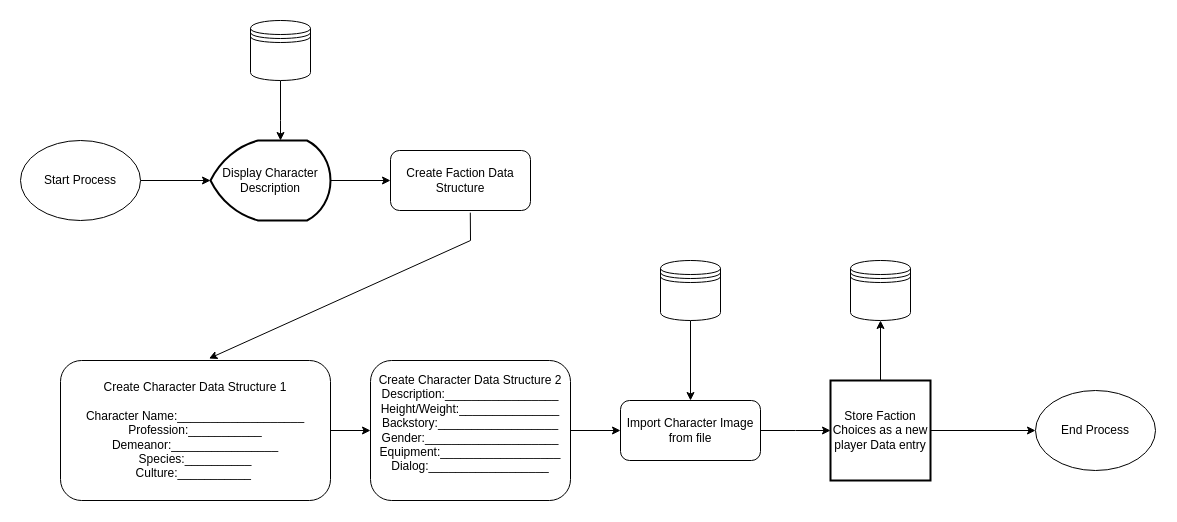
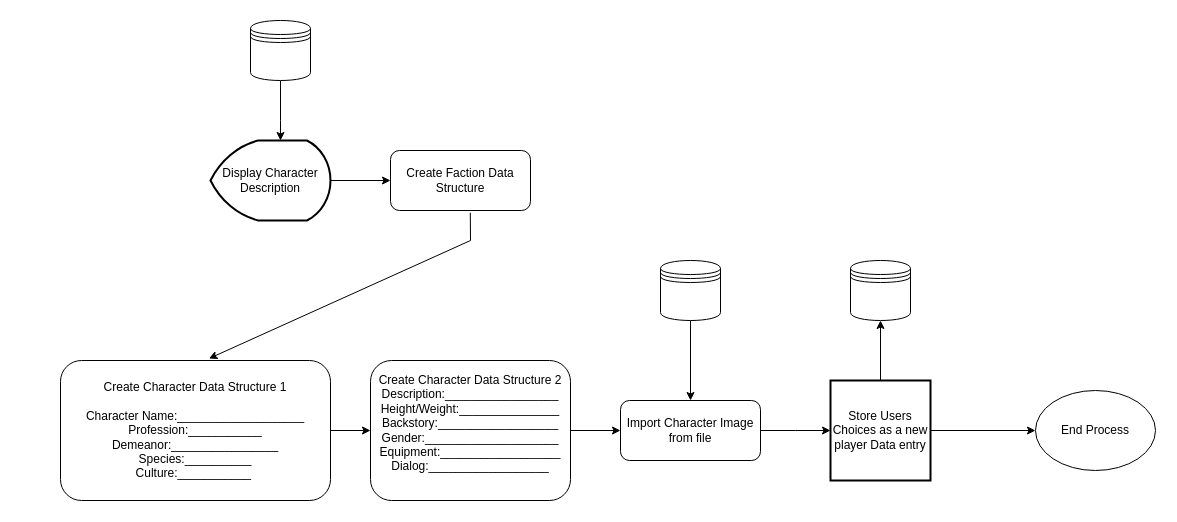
(81, 181) -> none
(172, 181) -> none
(881, 431) -> (881, 431)
